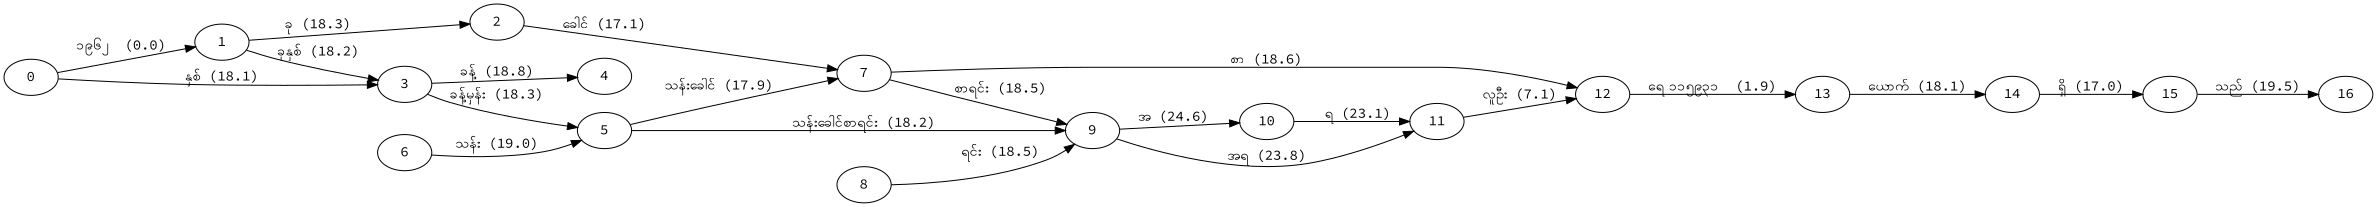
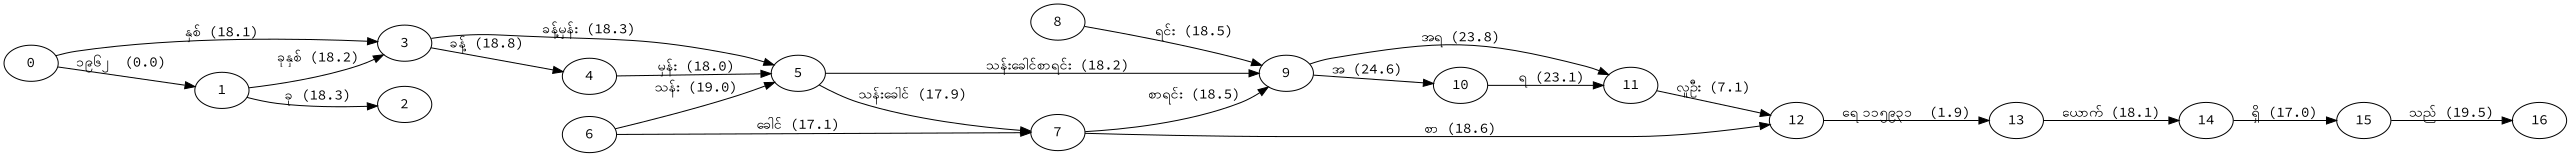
(676, 47) -> (819, 134)
none -> (689, 75)
